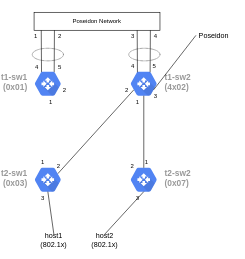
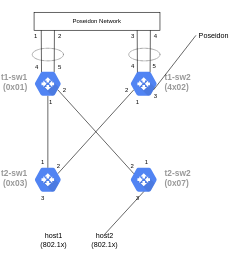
none -> (48, 132)
(144, 132) -> none
none -> (97, 133)
(51, 213) -> none
